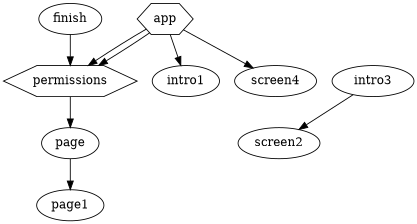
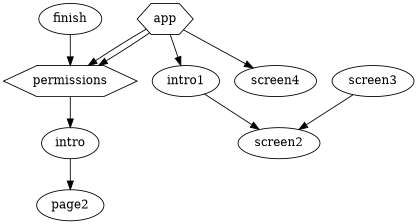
(373, 81) -> (373, 81)
none -> (228, 109)
(70, 143) -> (70, 143)
(70, 205) -> (70, 205)
